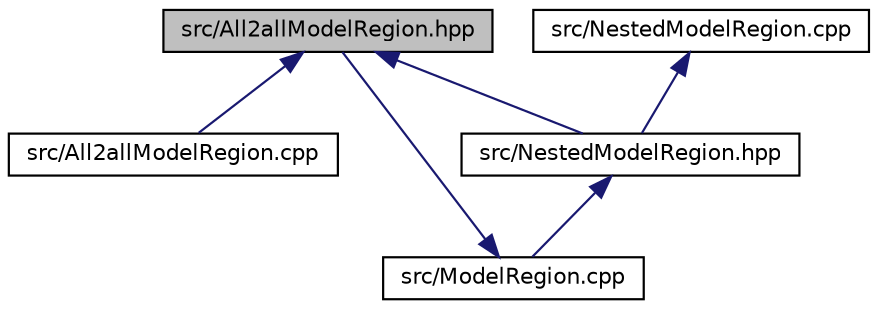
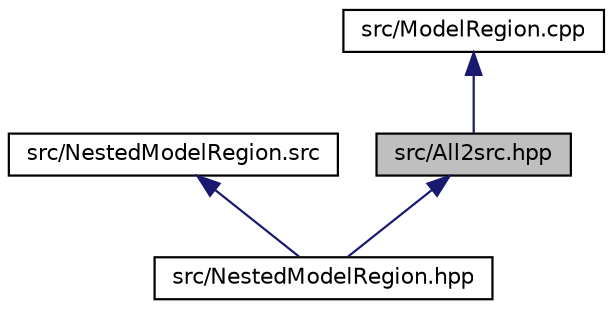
(328, 31) -> (474, 155)
(701, 31) -> (173, 155)
(173, 155) -> none
(564, 225) -> none
